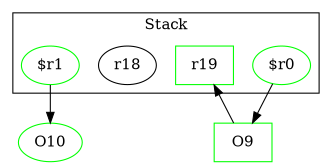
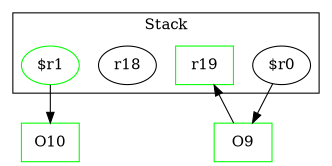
(282, 65) -> (282, 65)
(50, 142) -> (50, 142)
